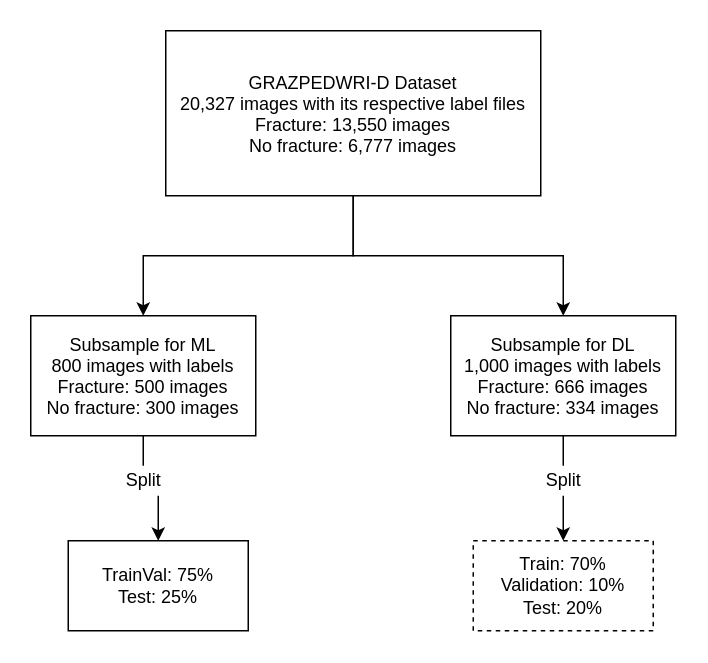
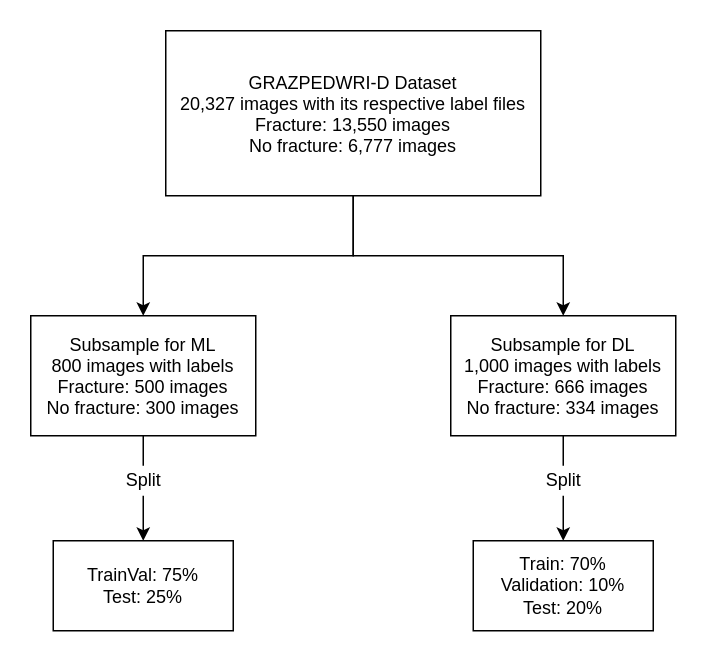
(158, 586) -> (143, 586)
(563, 586) -> (563, 586)
